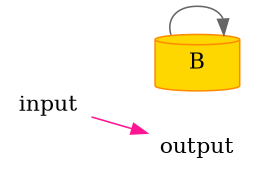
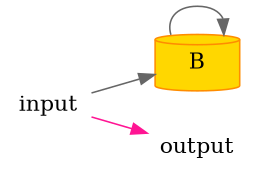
none -> (115, 86)
